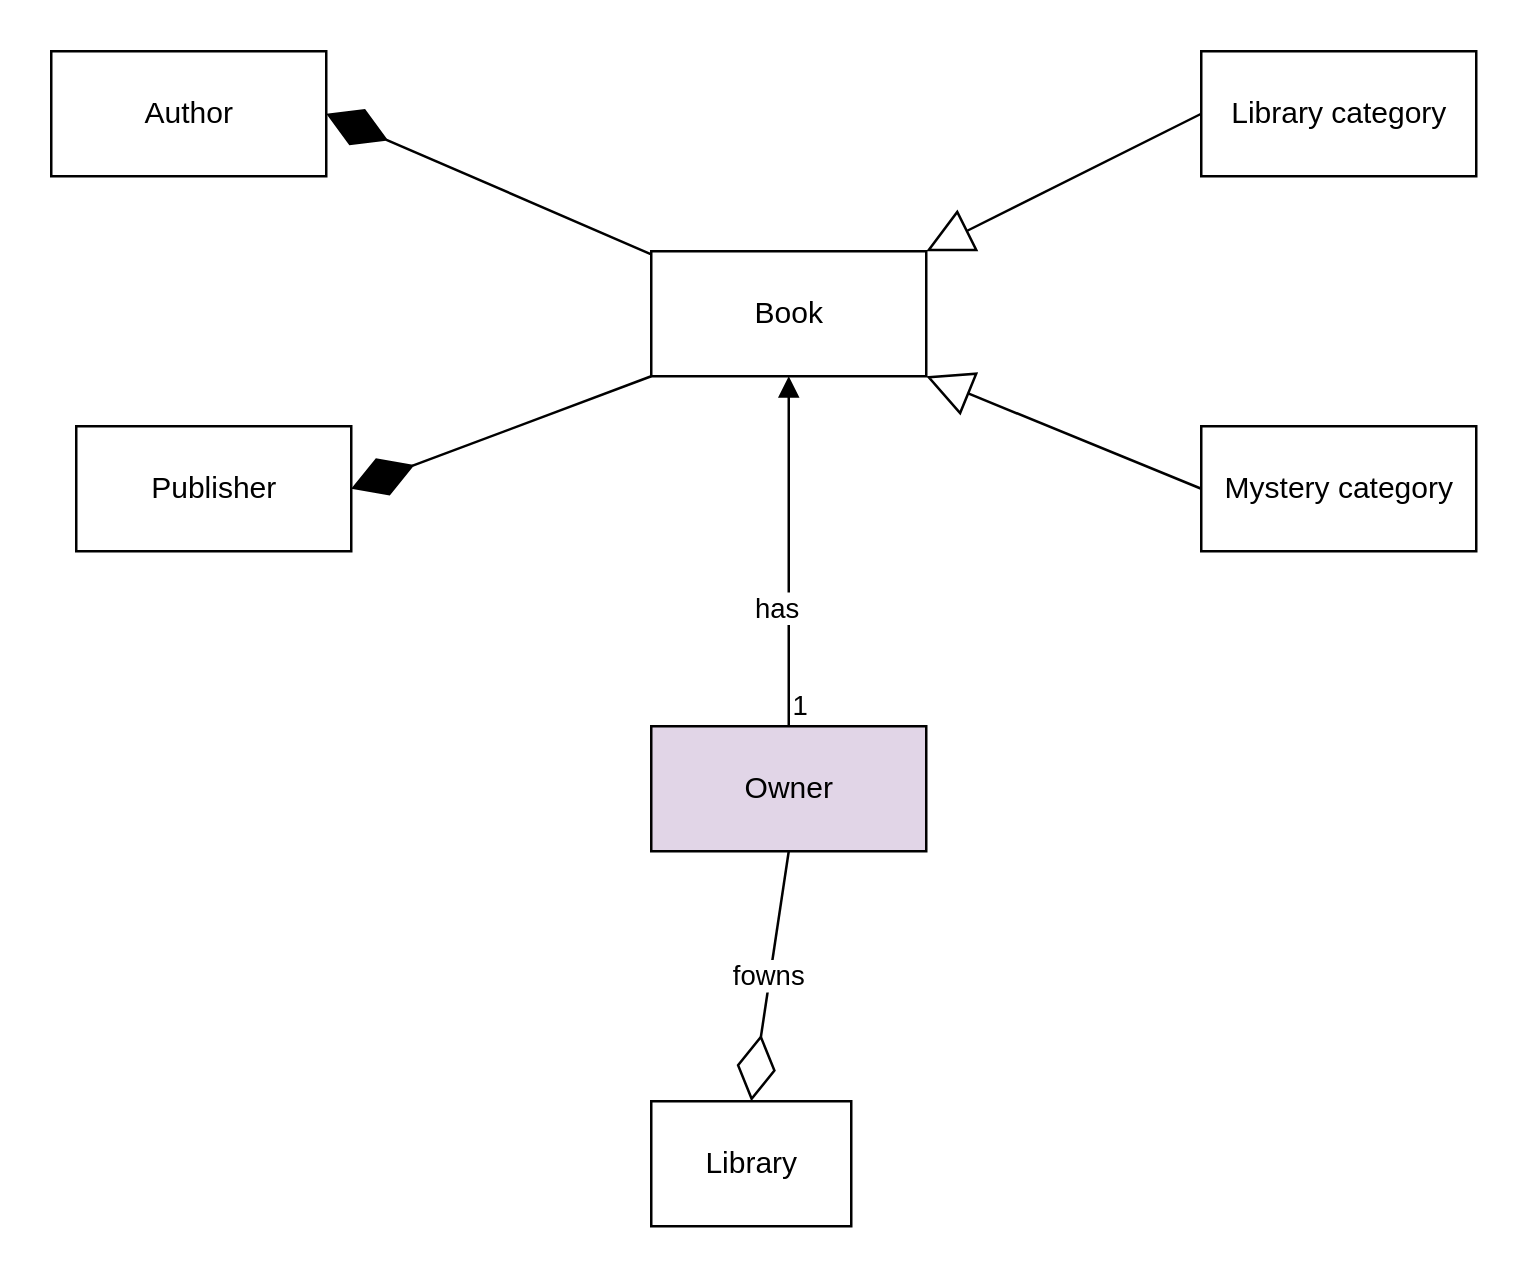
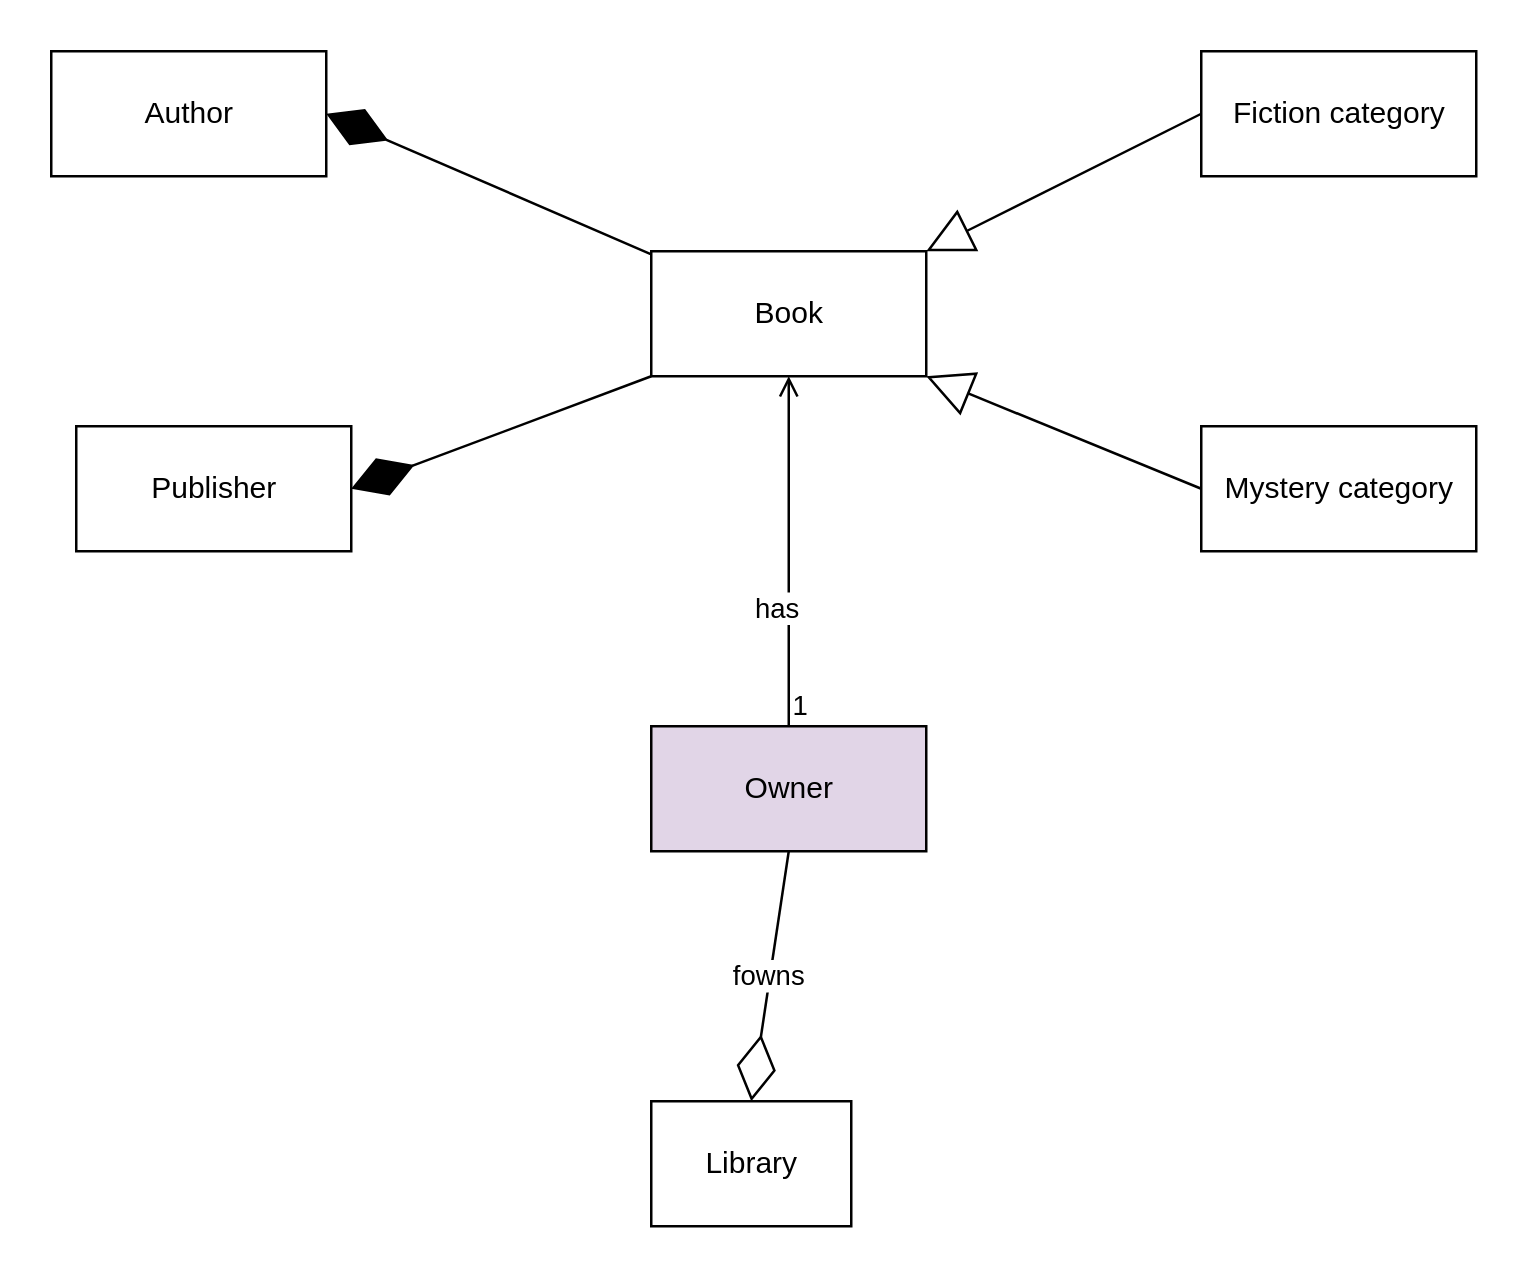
(1340, 114) -> (1340, 114)
(789, 398) -> (789, 391)
